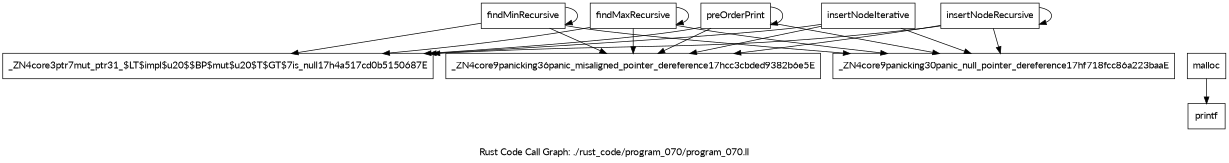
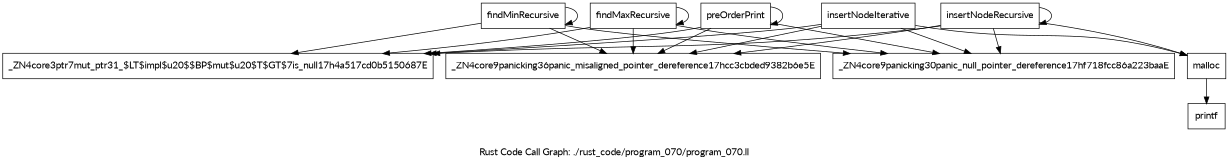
none -> (1110, 35)
none -> (1048, 36)
